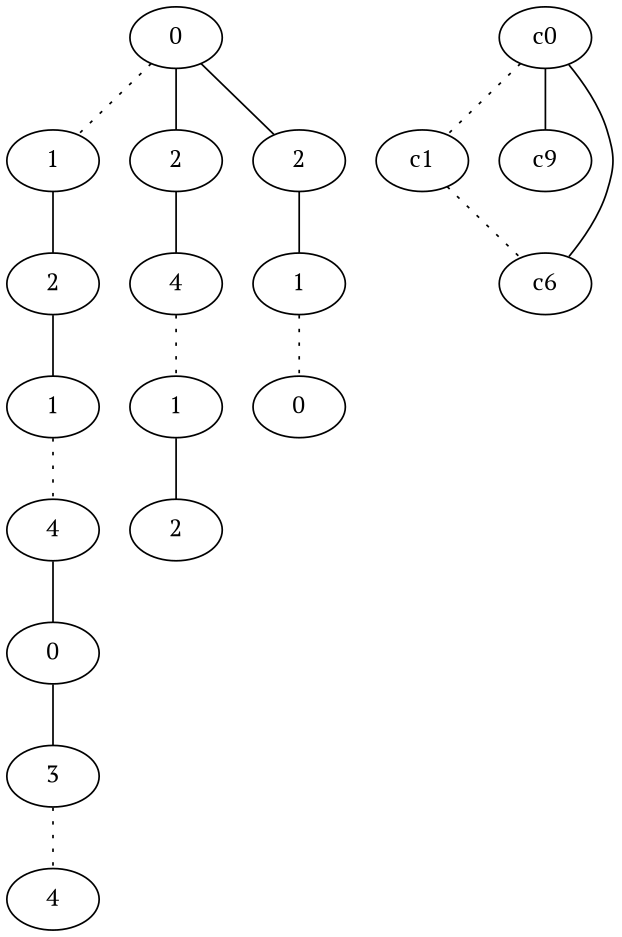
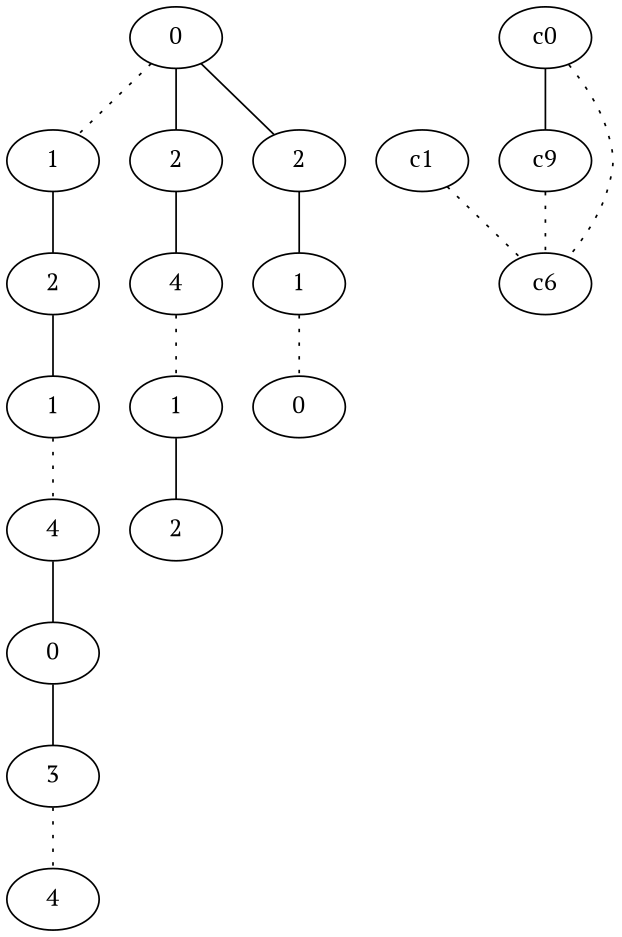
(484, 99) -> none
(613, 161) -> (613, 161)
none -> (545, 222)
